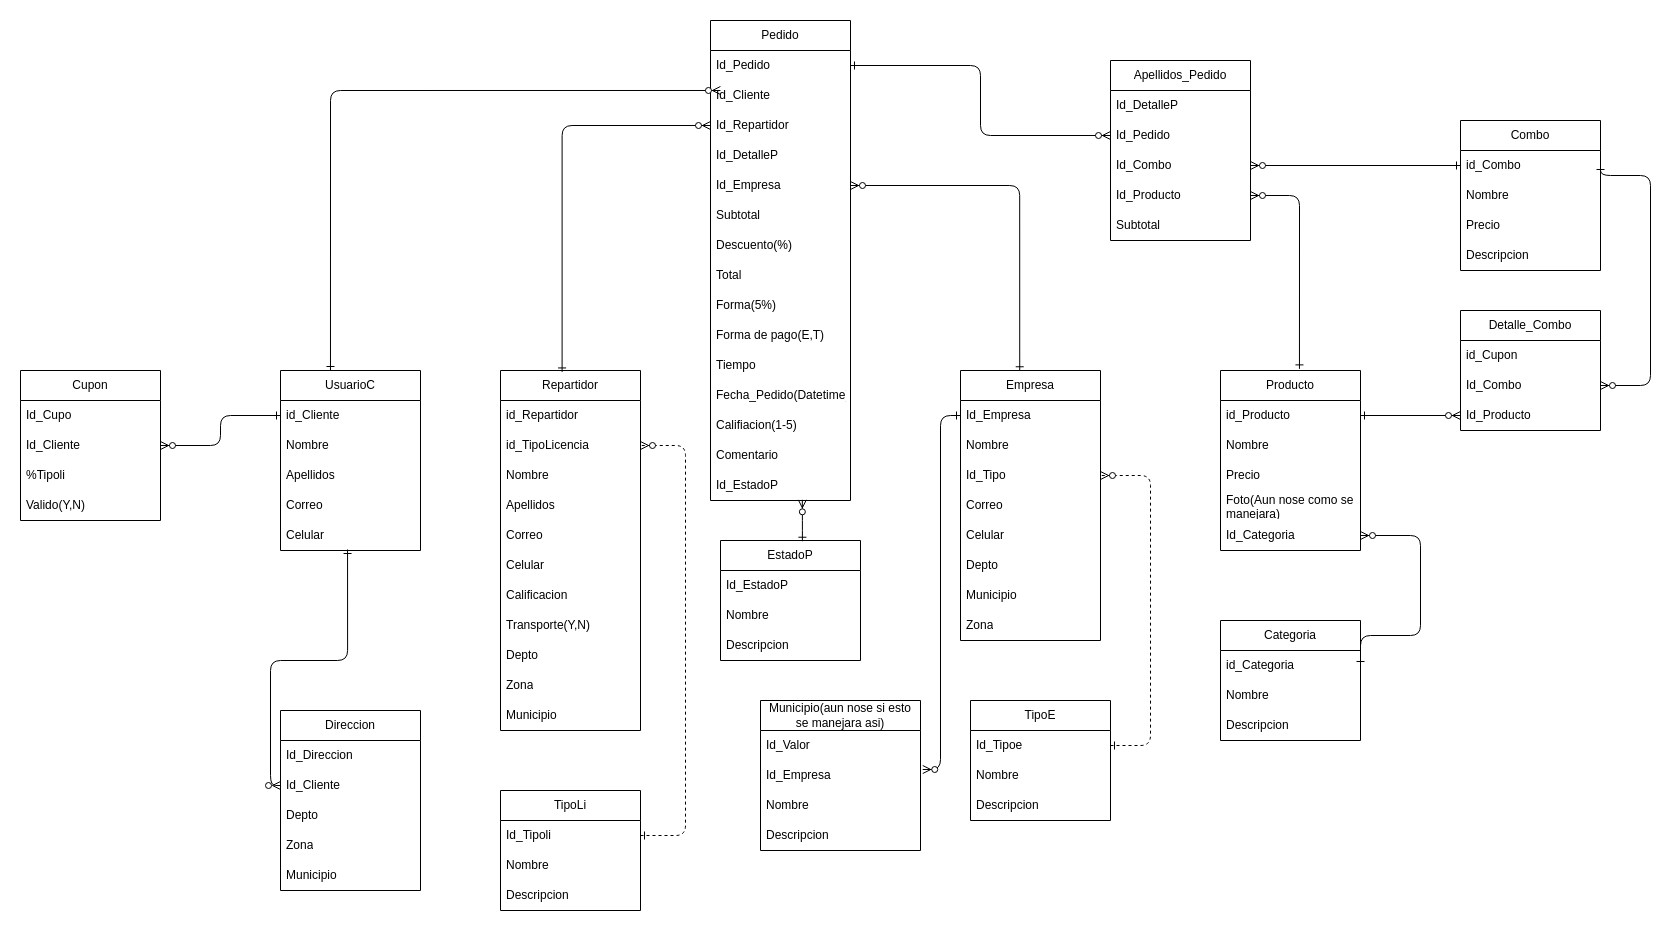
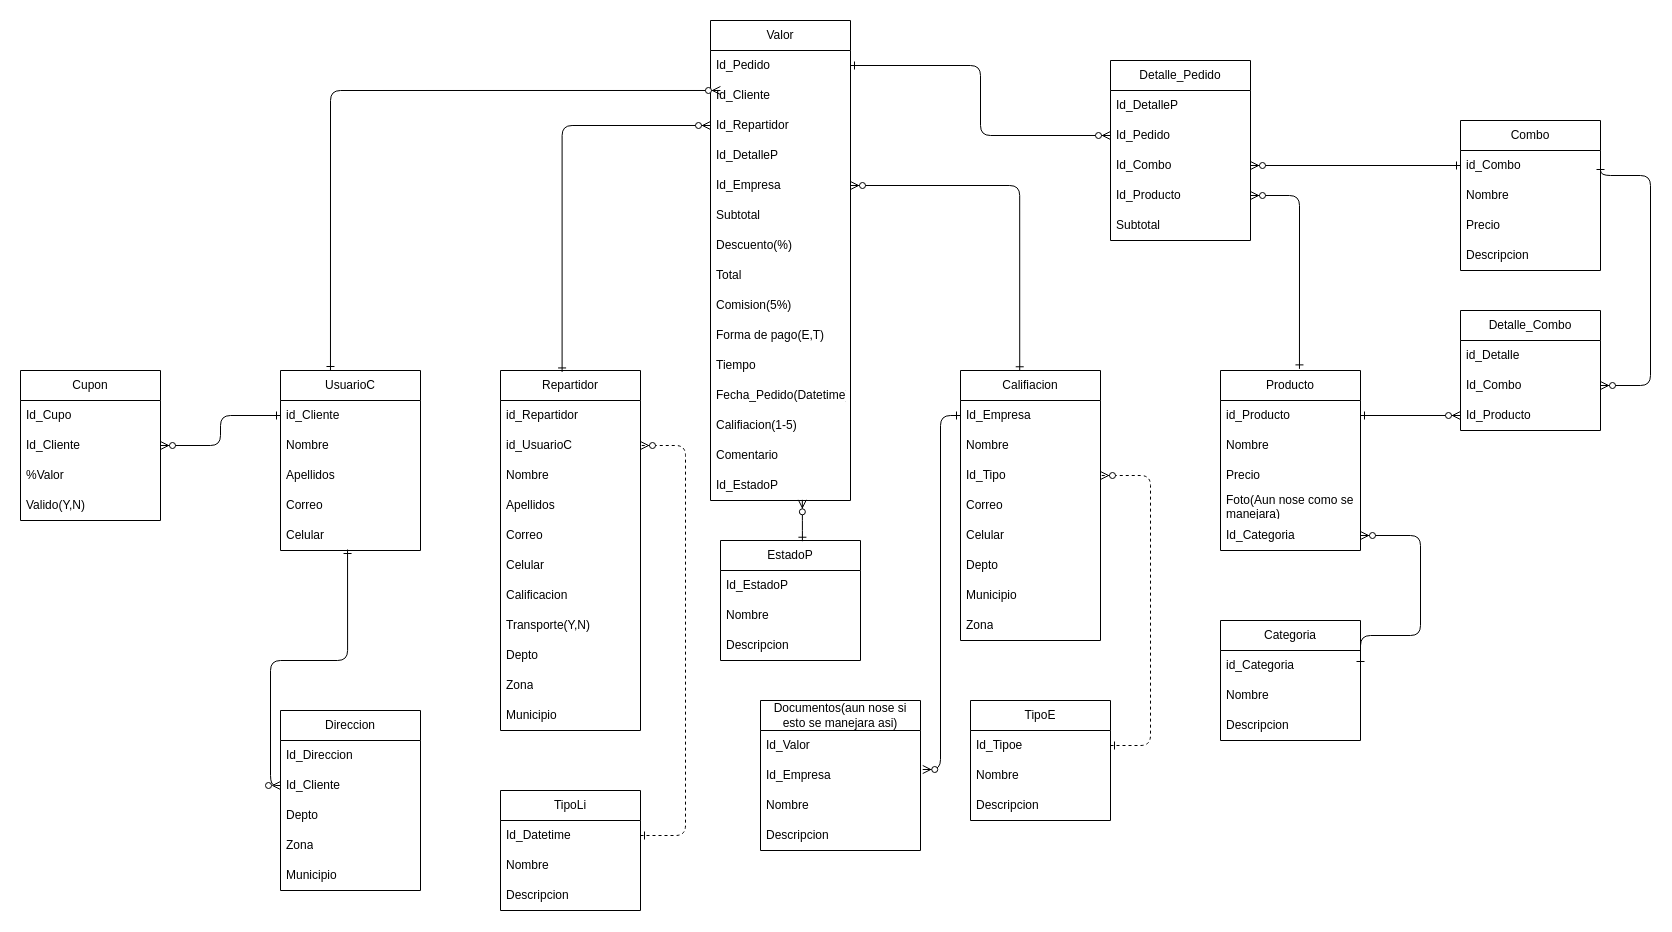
(781, 36) -> (781, 36)
(1181, 76) -> (1181, 76)
(747, 306) -> (754, 306)
(1492, 356) -> (1495, 356)
(1031, 386) -> (1031, 386)
(551, 446) -> (540, 446)
(45, 476) -> (45, 476)
(841, 716) -> (841, 716)
(532, 836) -> (542, 836)
